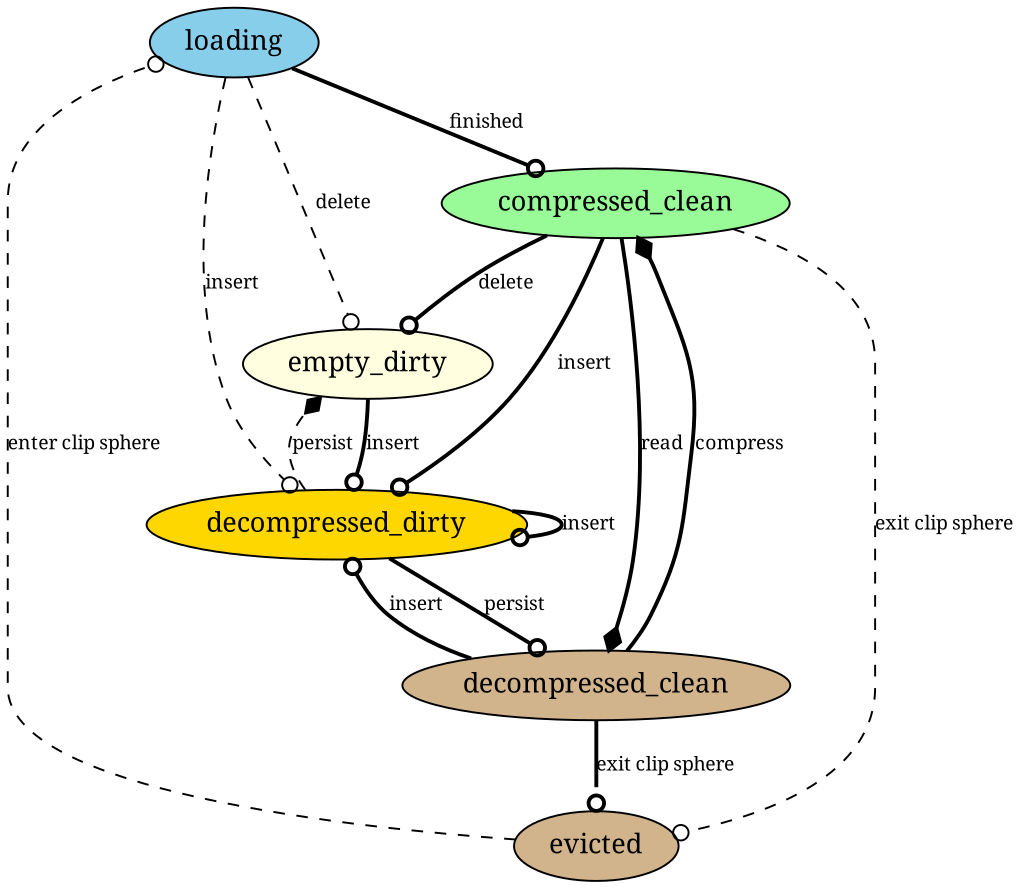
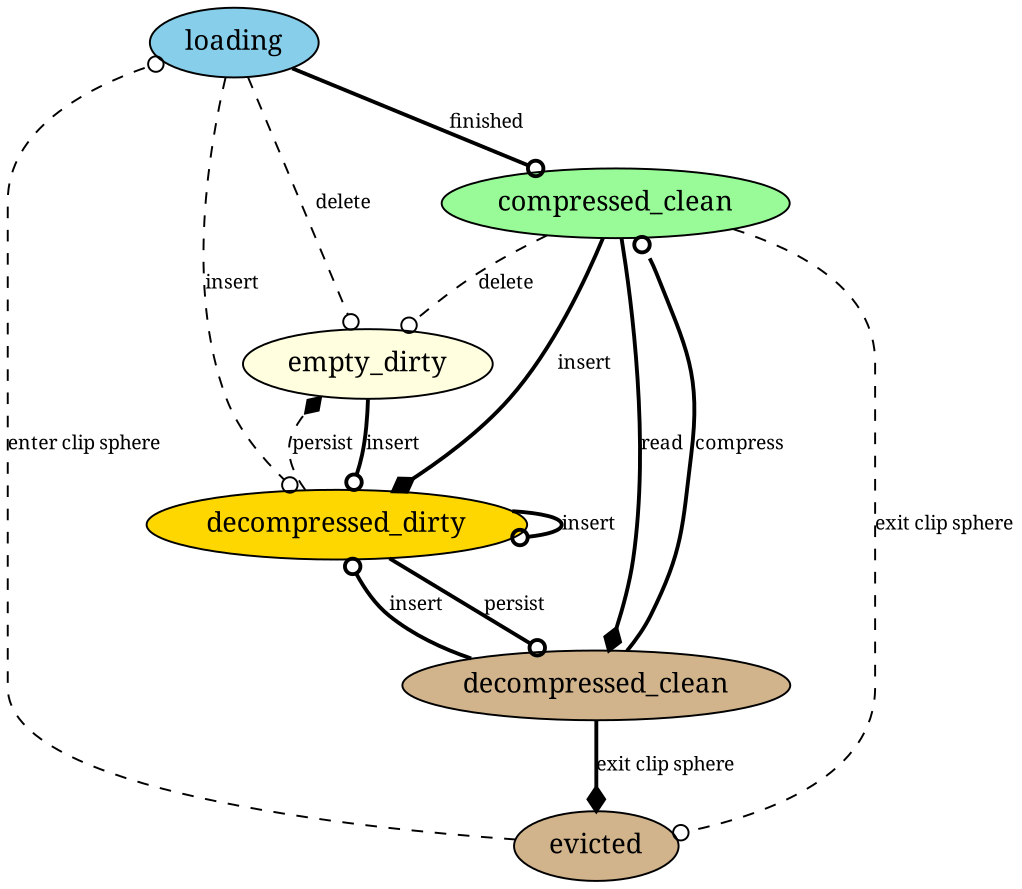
(478, 273) -> (478, 273)
(526, 378) -> (526, 378)
(691, 457) -> (691, 457)
(596, 754) -> (596, 754)
